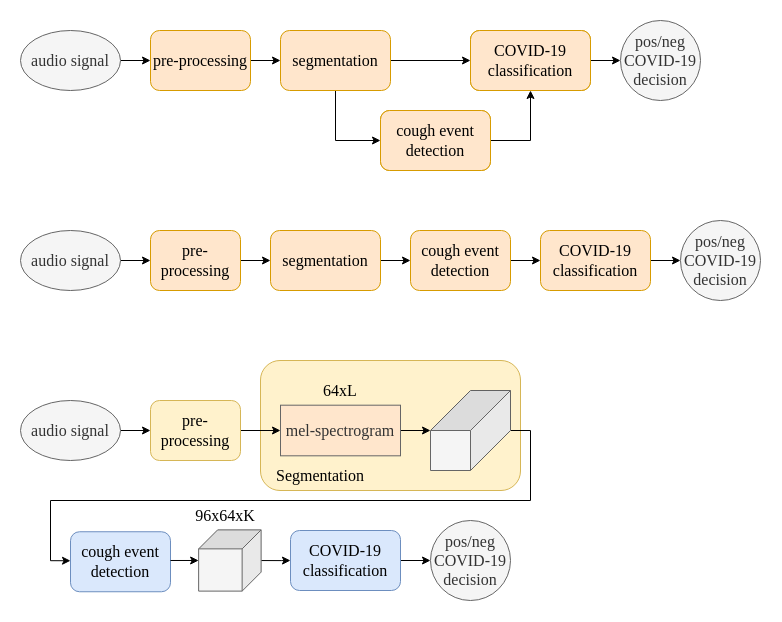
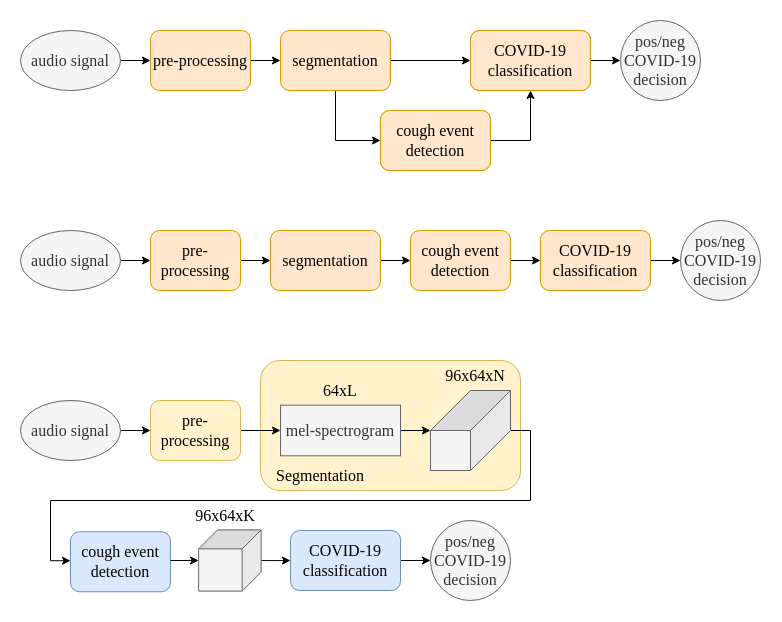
none -> (476, 376)
(341, 431) -> (341, 431)
